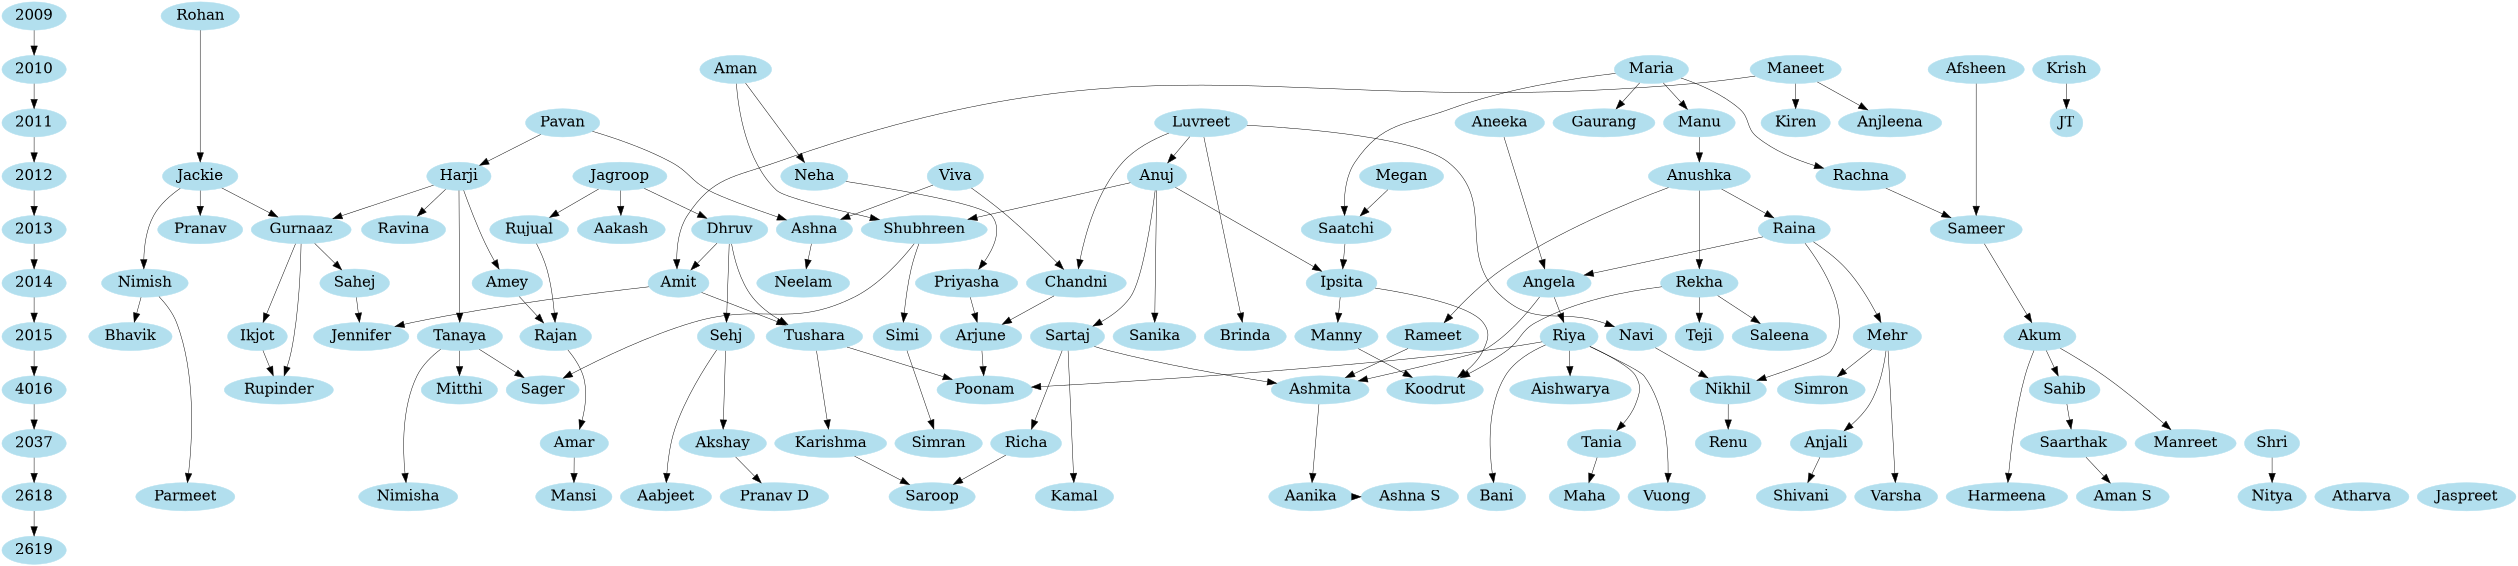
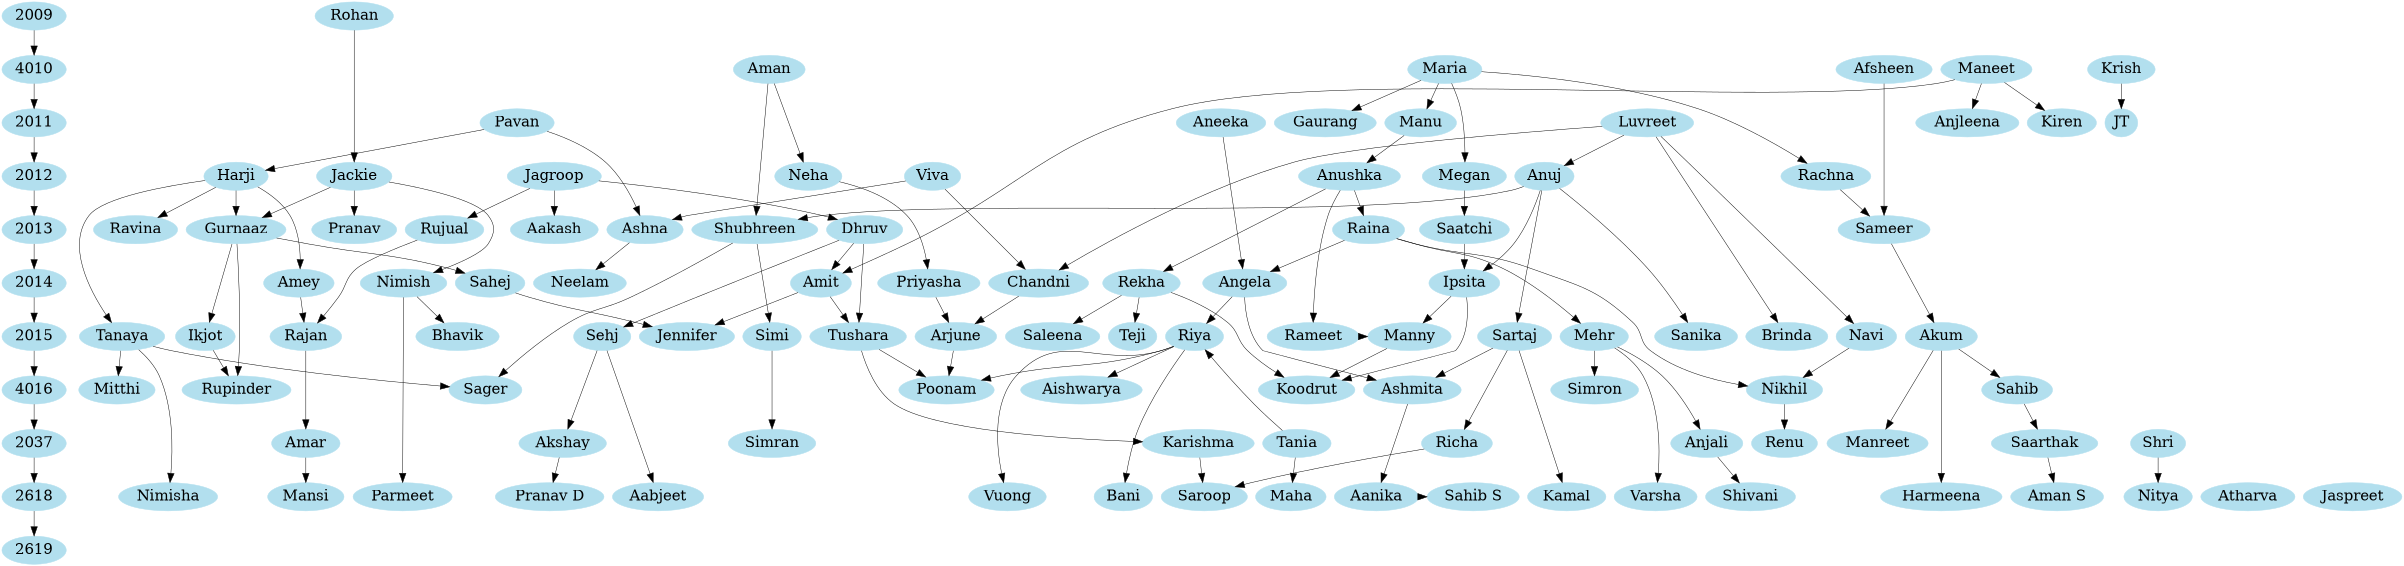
(34, 69) -> (34, 69)
(1456, 107) -> (1462, 117)
(1389, 357) -> (1359, 337)
(1635, 375) -> (1245, 395)
(1410, 497) -> (1473, 497)
